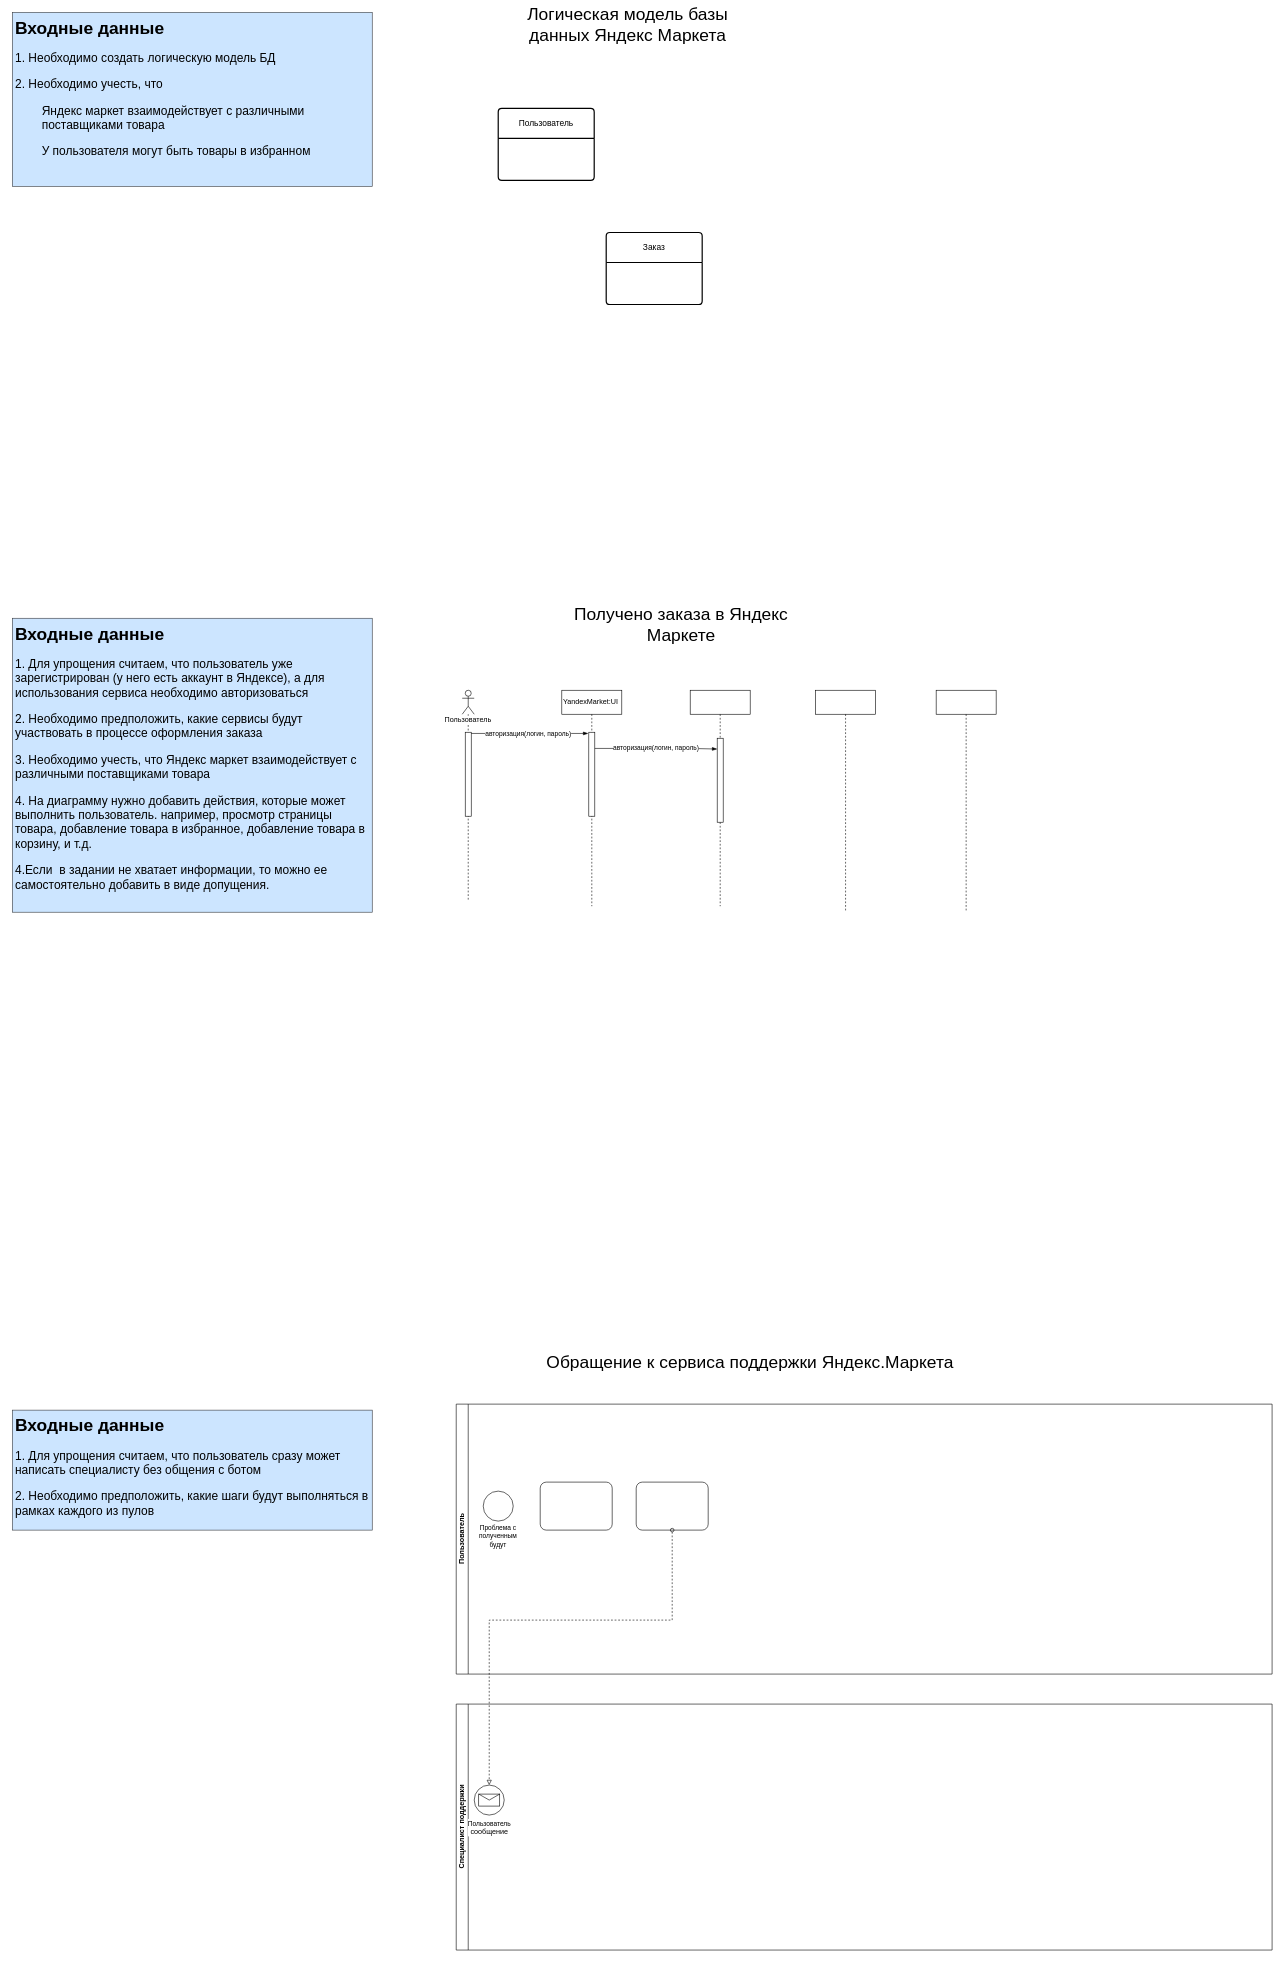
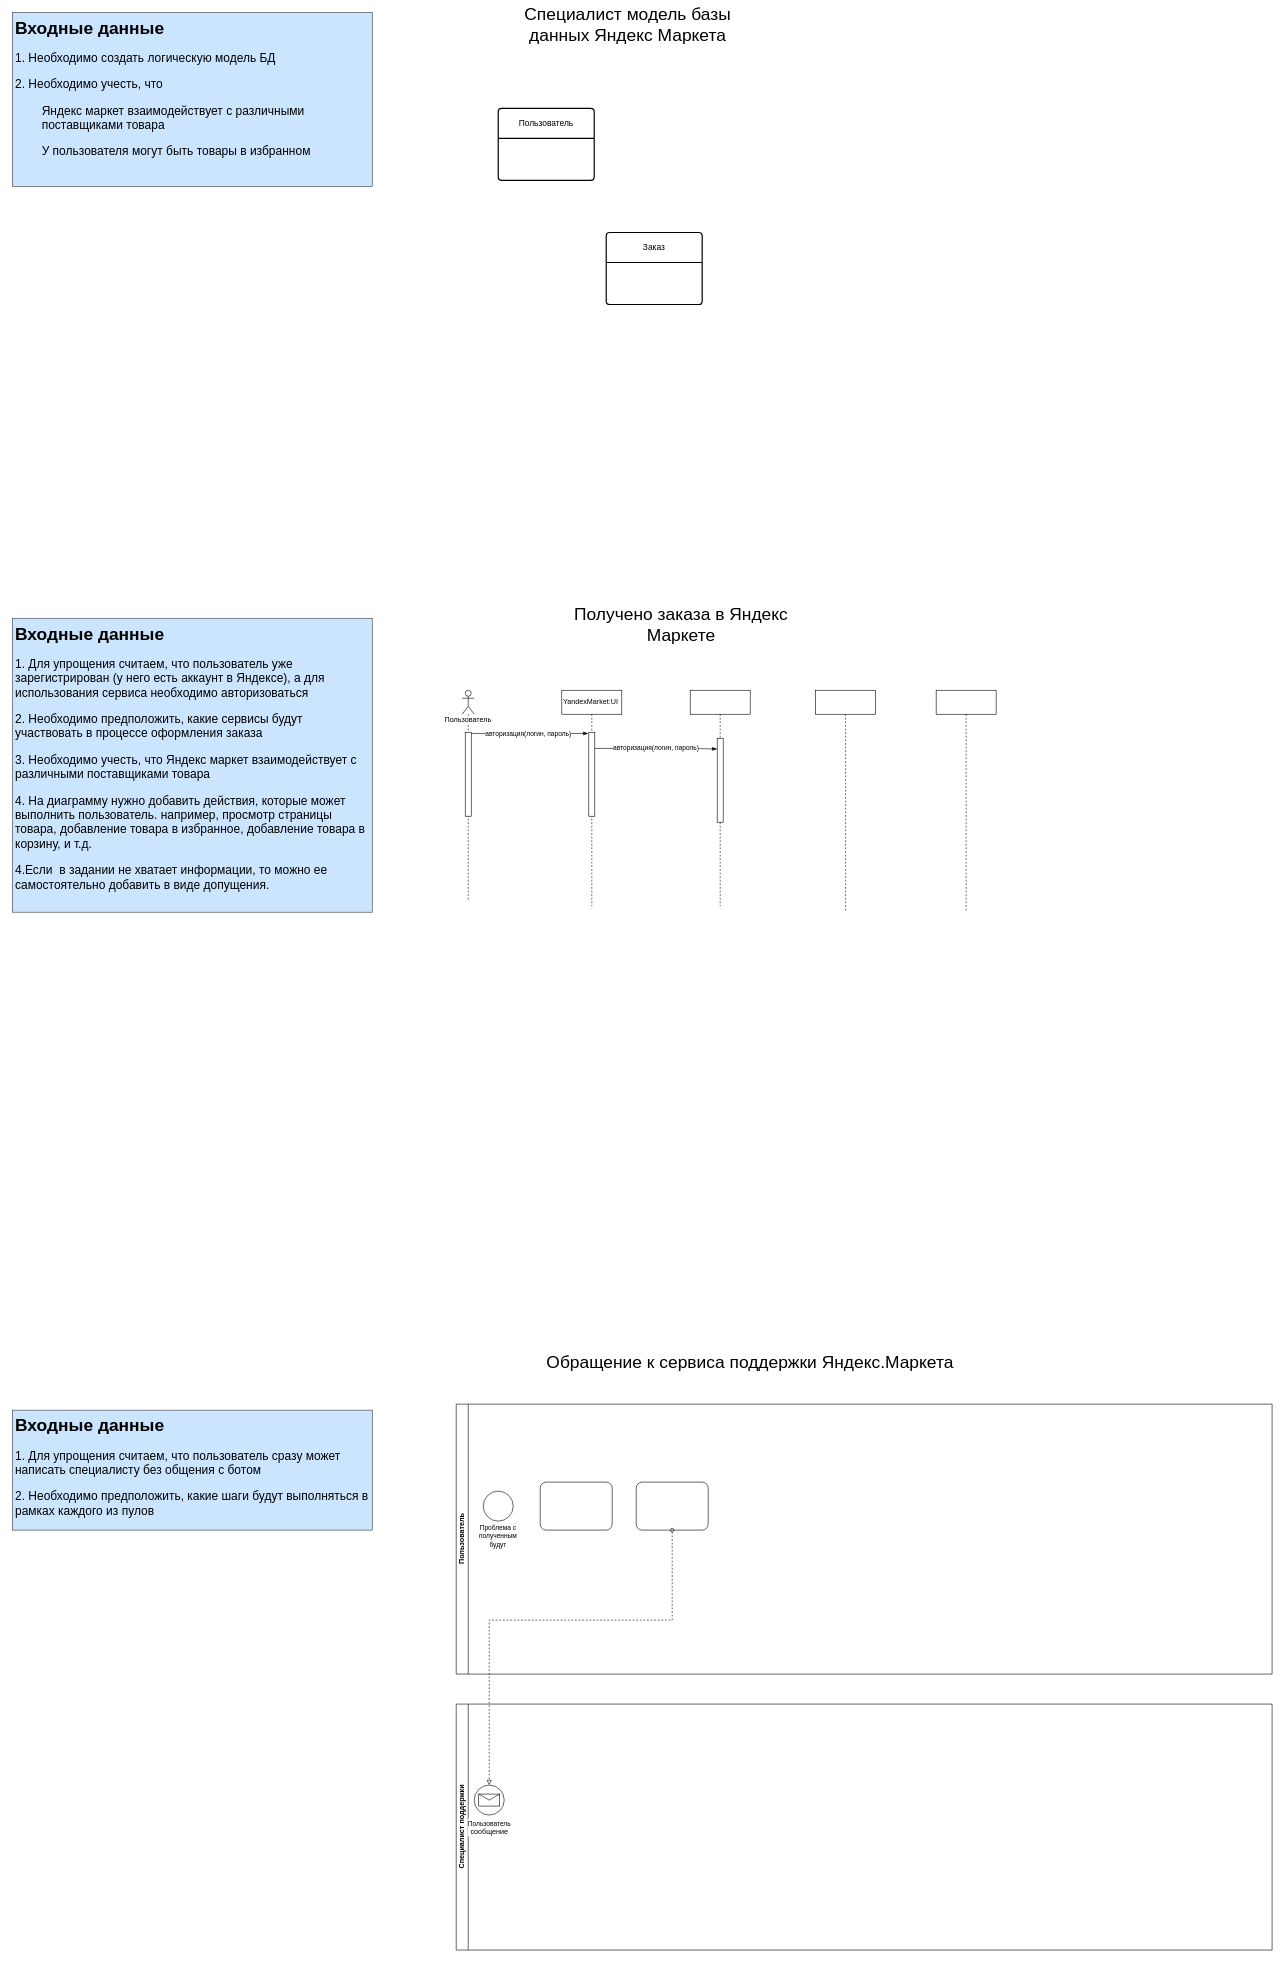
(628, 24) -> (628, 24)
